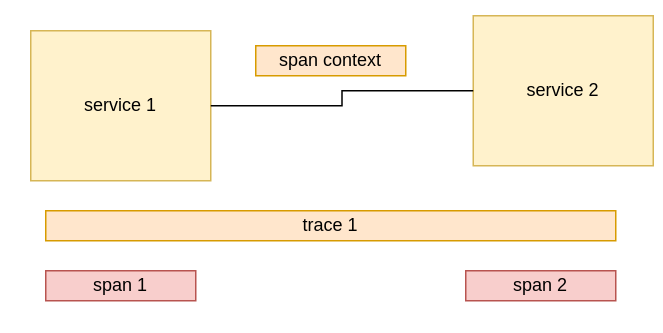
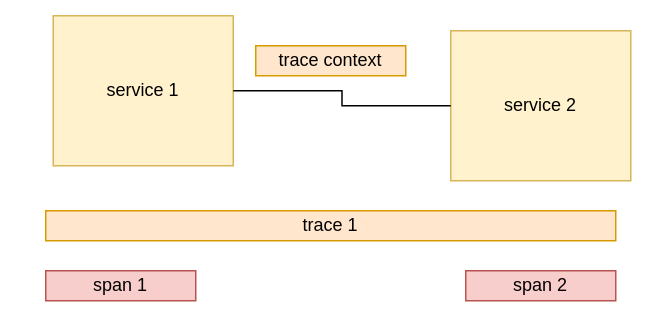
(331, 61) -> (331, 61)
(563, 91) -> (541, 106)
(121, 106) -> (143, 91)
